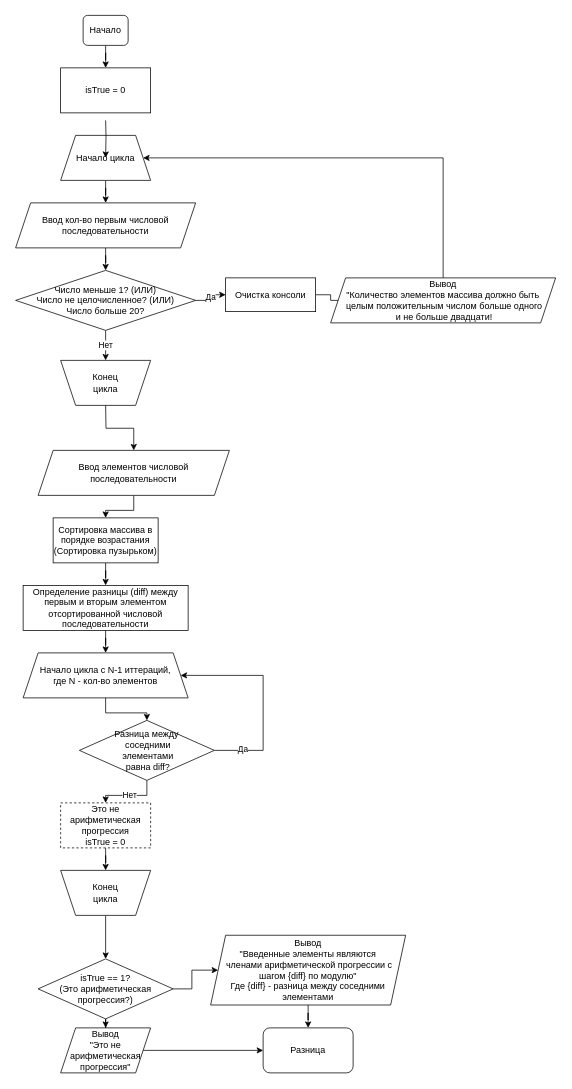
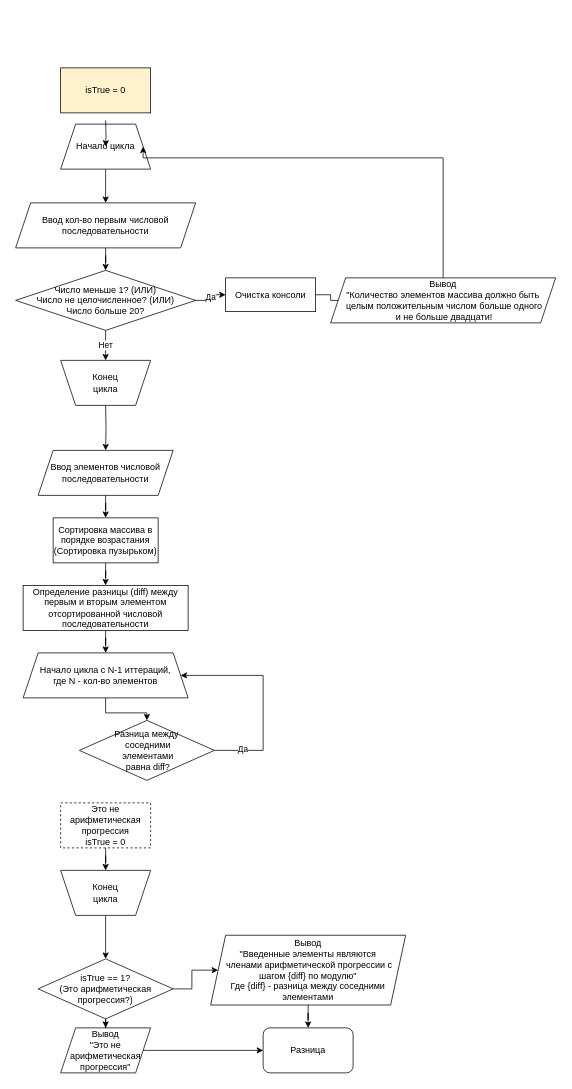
(105, 30) -> none
(105, 59) -> none
(105, 90) -> (105, 90)
(105, 158) -> (105, 147)
(134, 473) -> (105, 473)
(127, 795) -> none
